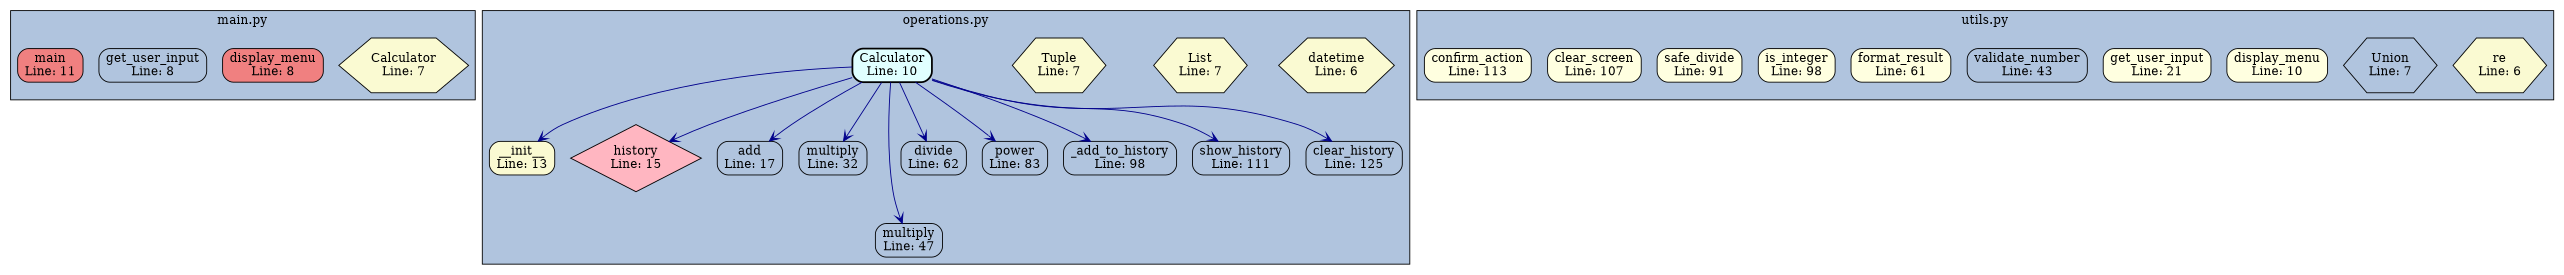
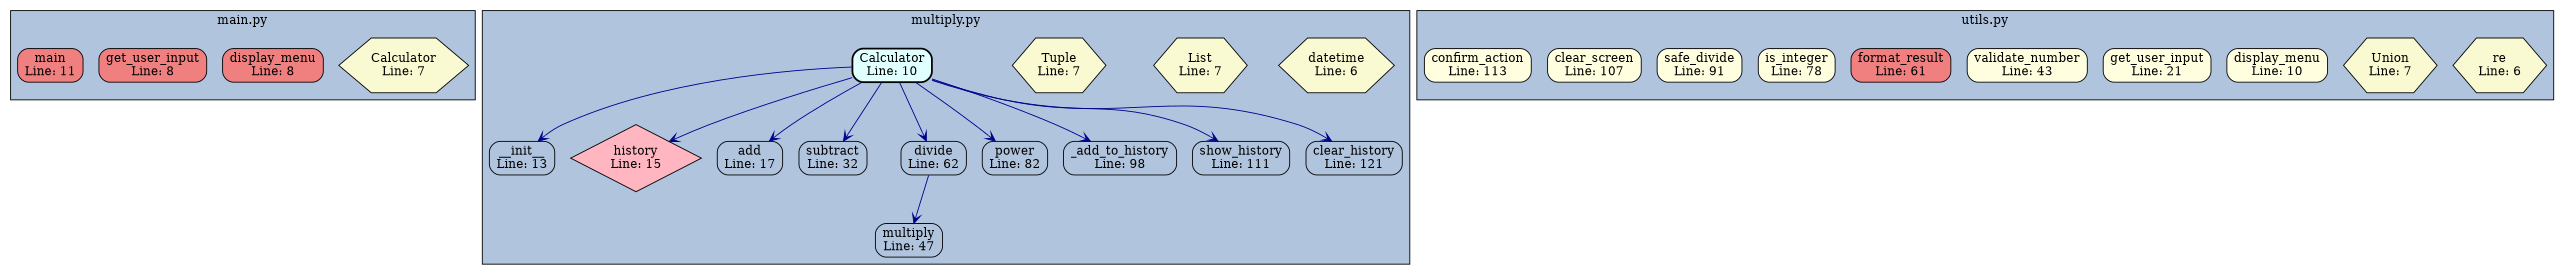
(946, 21) -> (946, 21)
(153, 65) -> (153, 65)
(1797, 65) -> (1797, 65)
(1901, 65) -> (1901, 65)
(2027, 65) -> (2027, 65)
(2390, 65) -> (2390, 65)
(889, 149) -> (923, 195)
(522, 158) -> (522, 158)
(833, 158) -> (833, 158)
(1015, 158) -> (1015, 158)
(1354, 158) -> (1354, 158)
